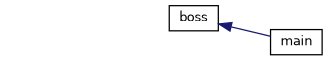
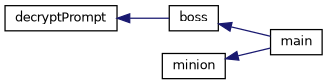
none -> (61, 18)
none -> (194, 66)
